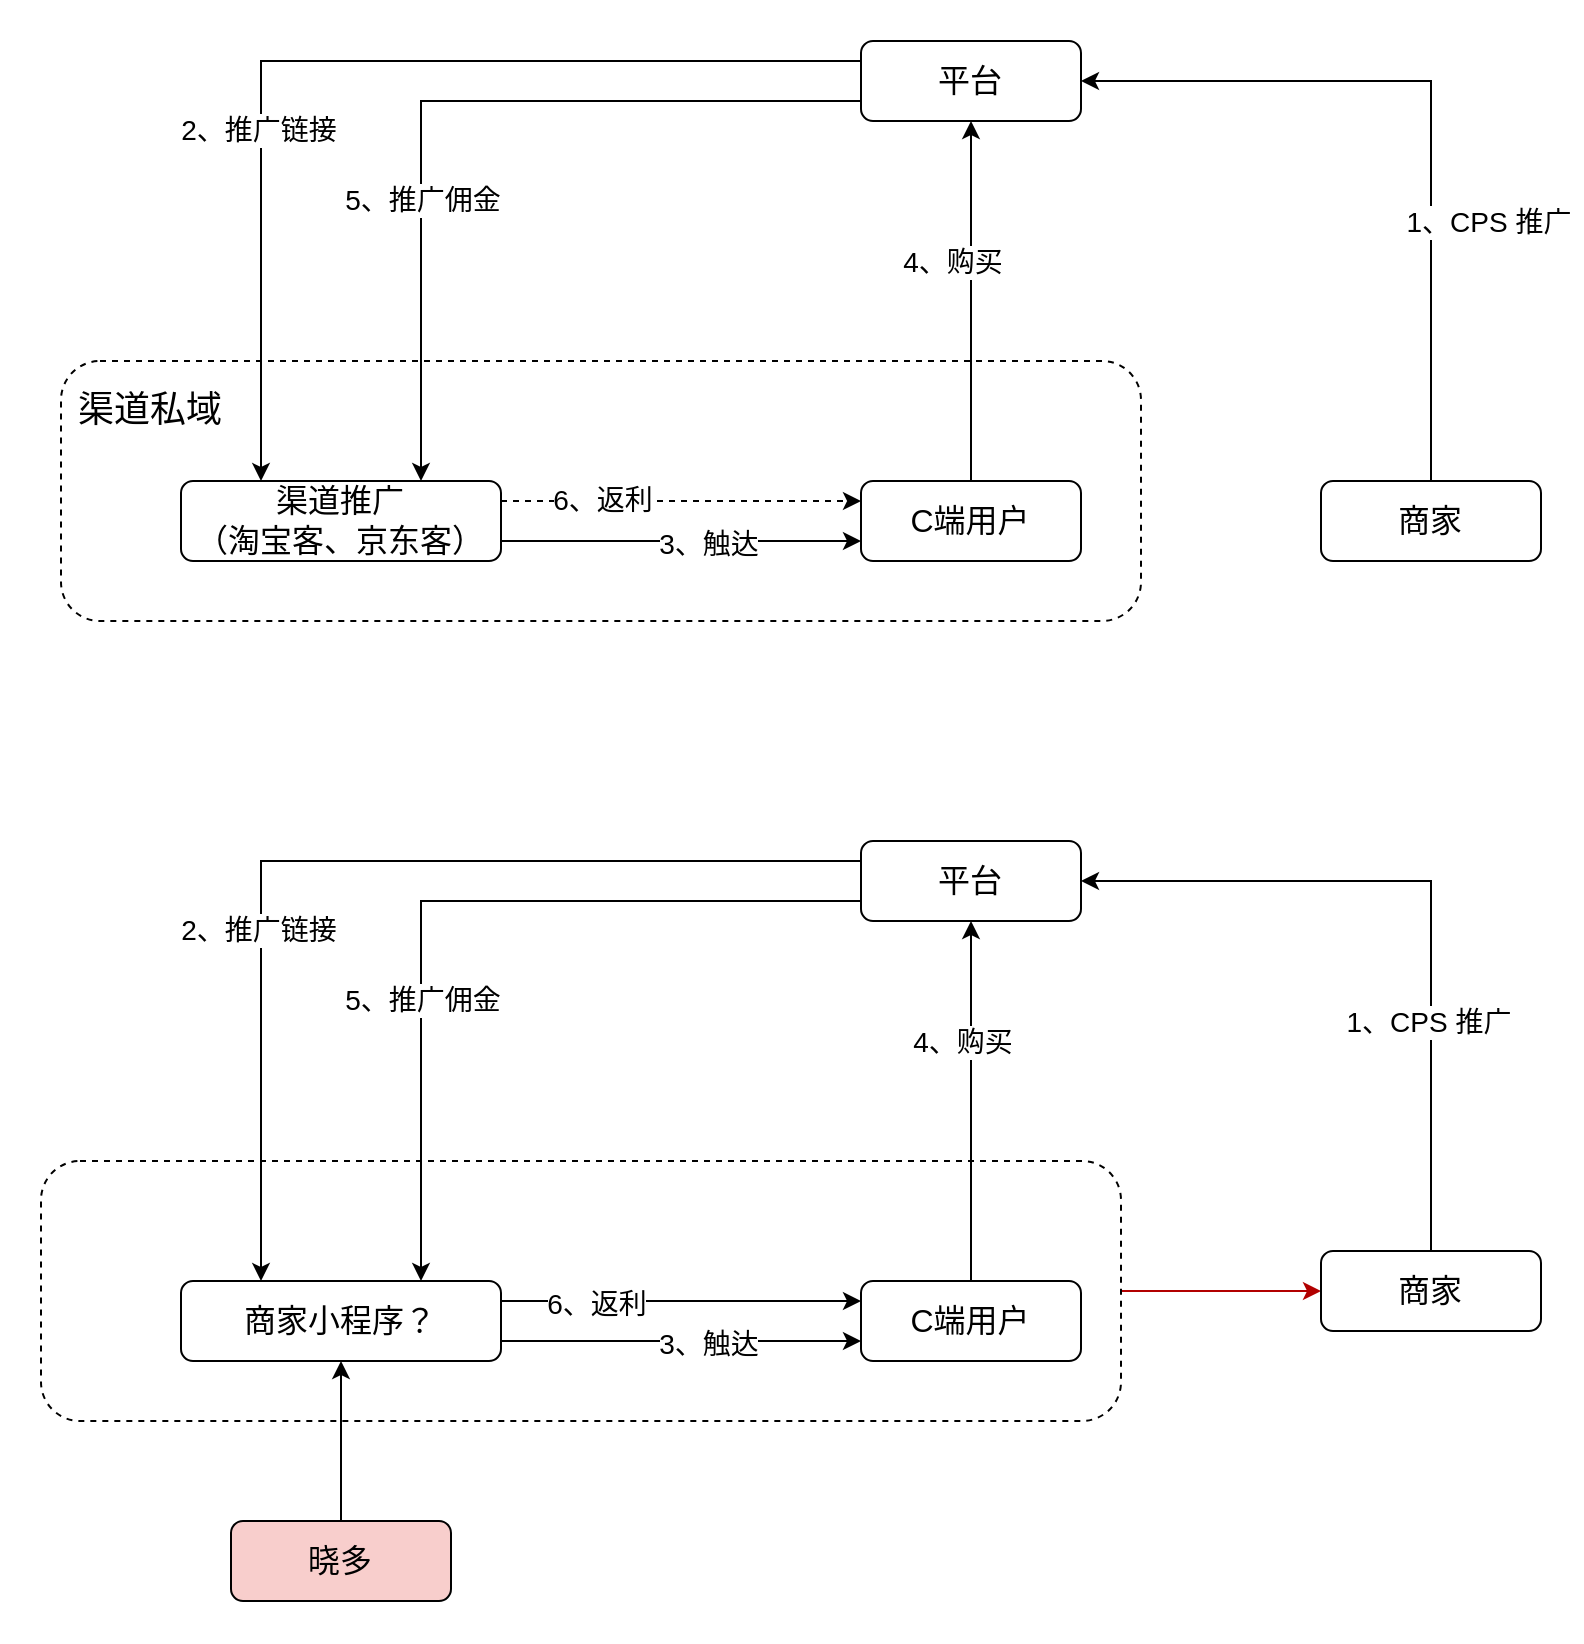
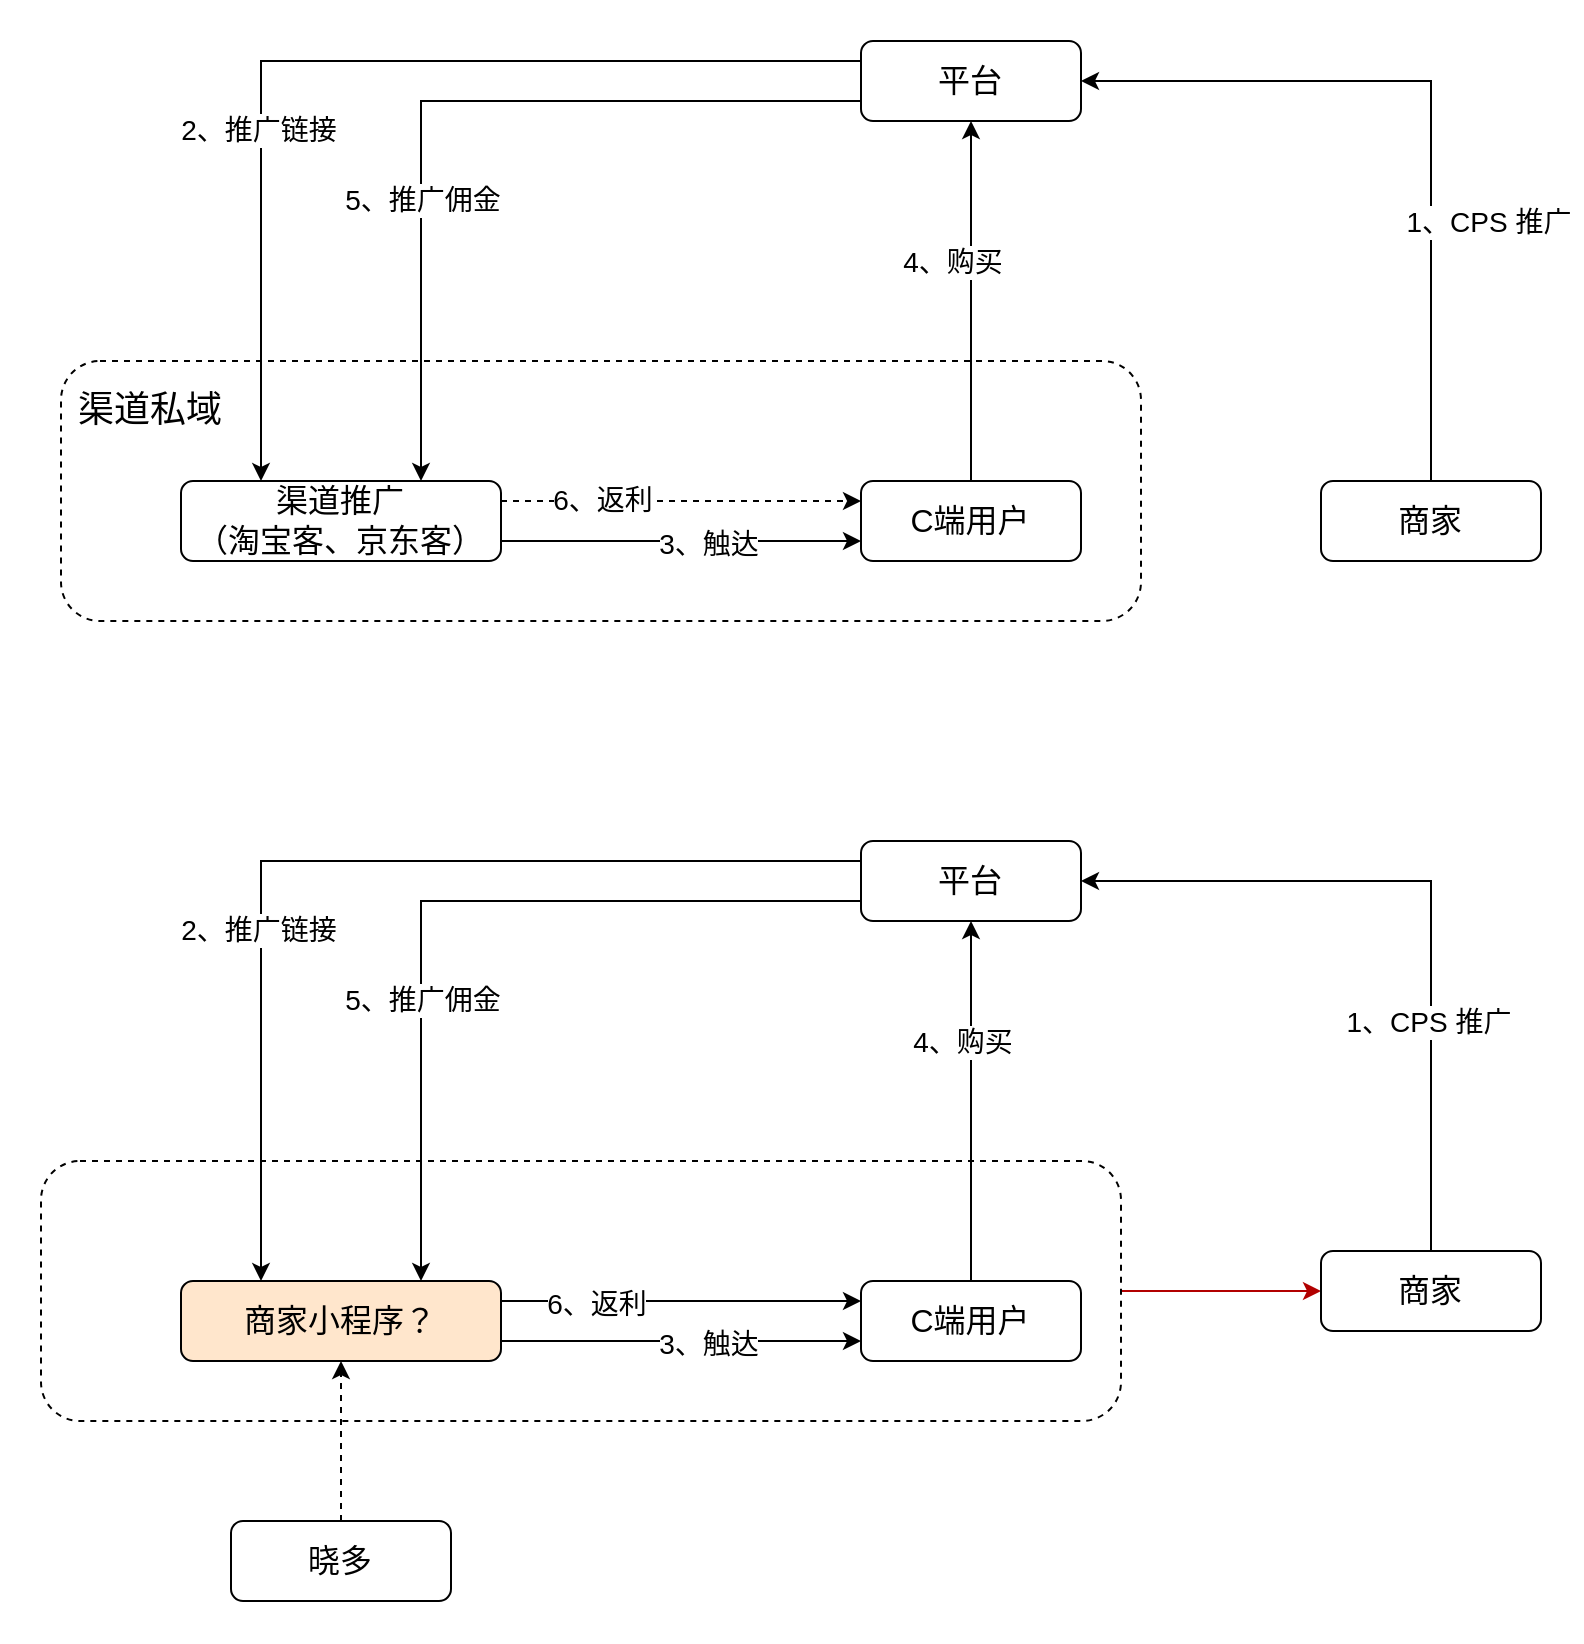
(341, 1321) -> (341, 1321)
(341, 1447) -> (341, 1447)
(341, 1561) -> (341, 1561)
